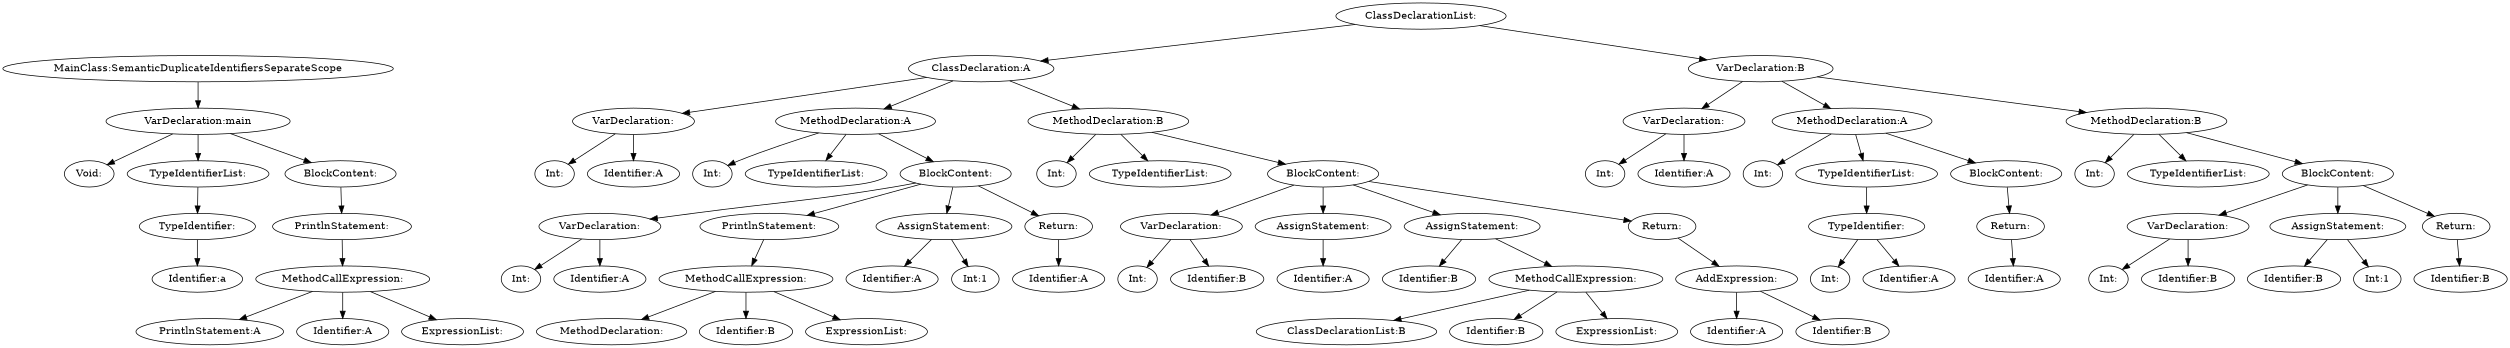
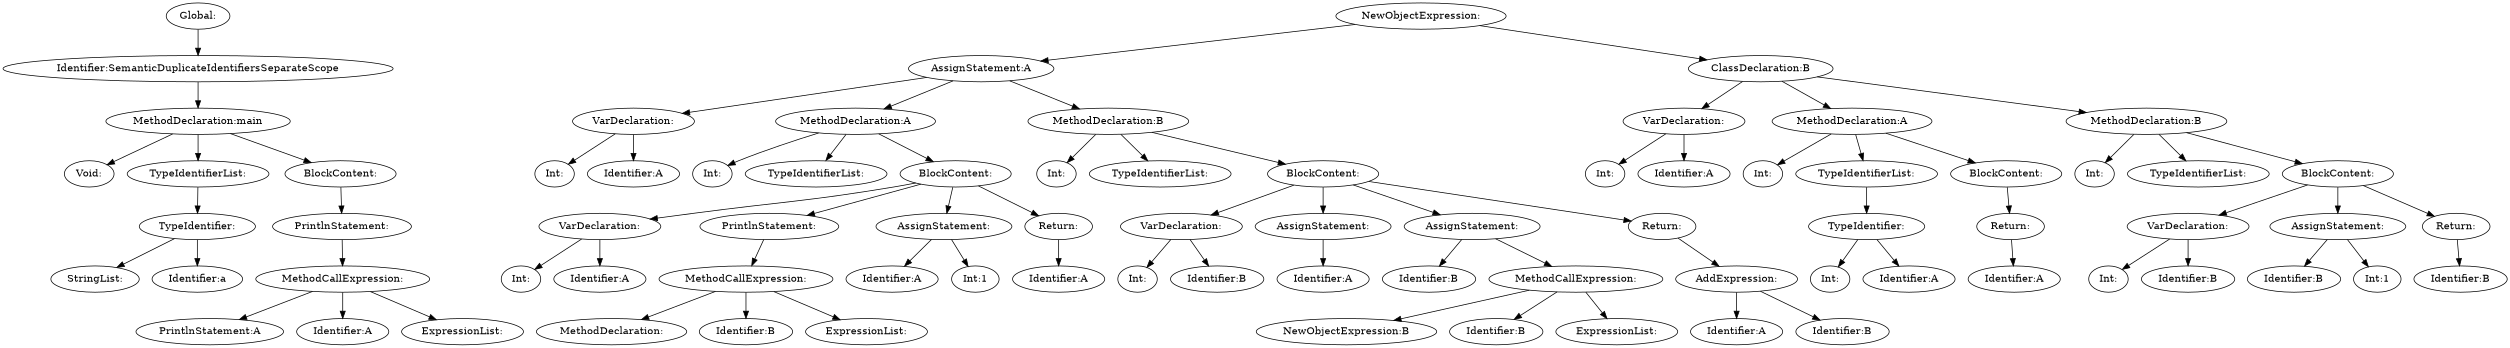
none -> (198, 16)
(1421, 16) -> (1421, 16)
(198, 69) -> (198, 69)
(981, 69) -> (981, 69)
(1761, 69) -> (1761, 69)
(198, 121) -> (198, 121)
none -> (95, 279)
(1346, 332) -> (1346, 332)
